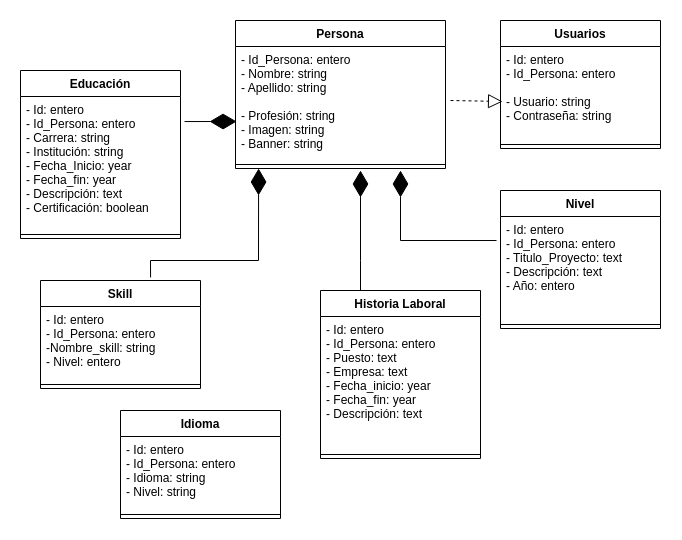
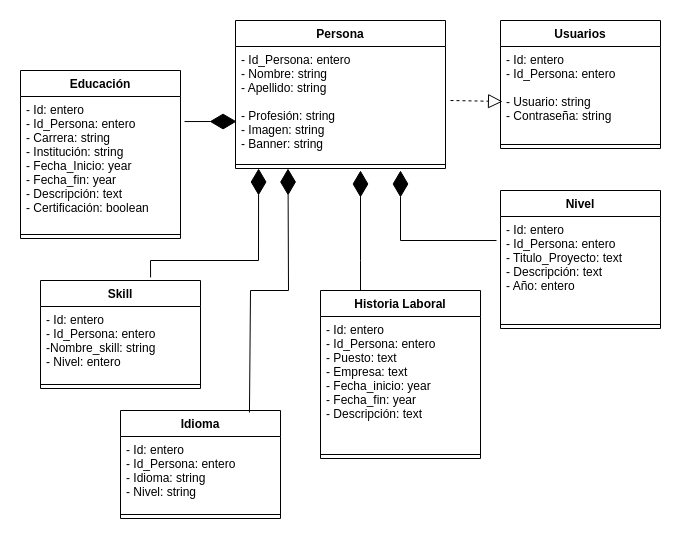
none -> (257, 291)
